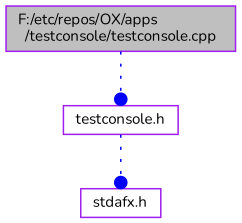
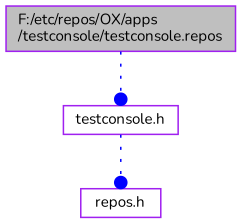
(121, 29) -> (121, 29)
(121, 203) -> (121, 203)
